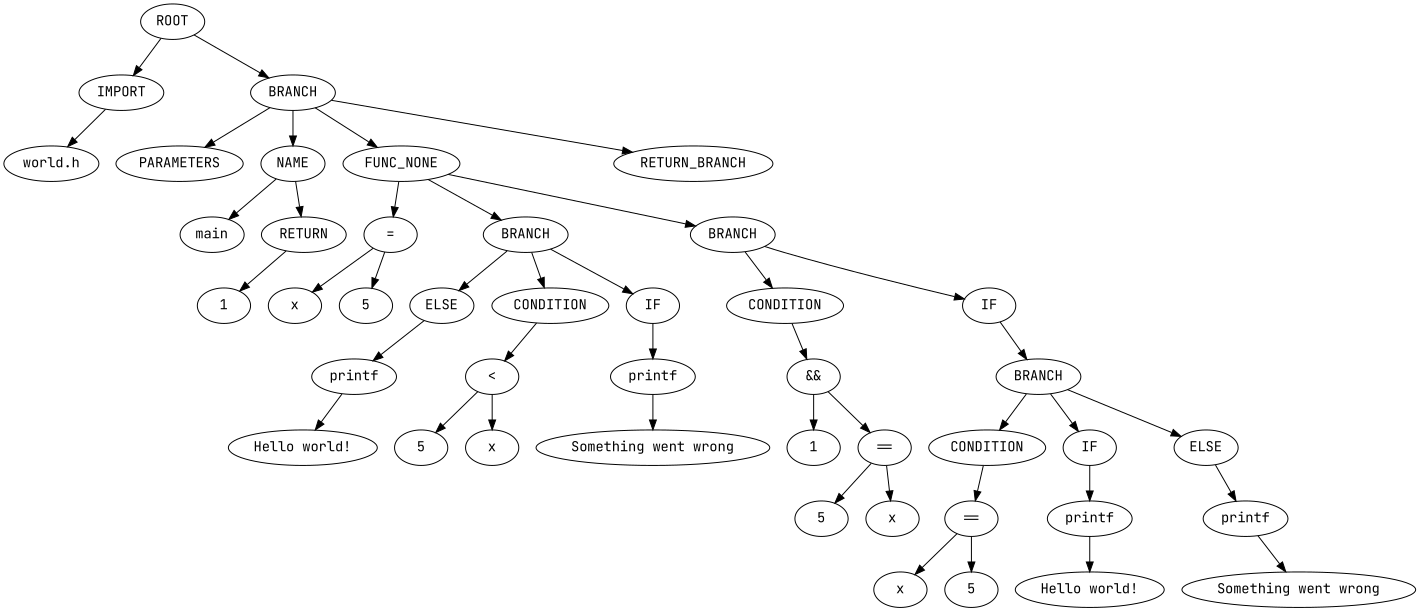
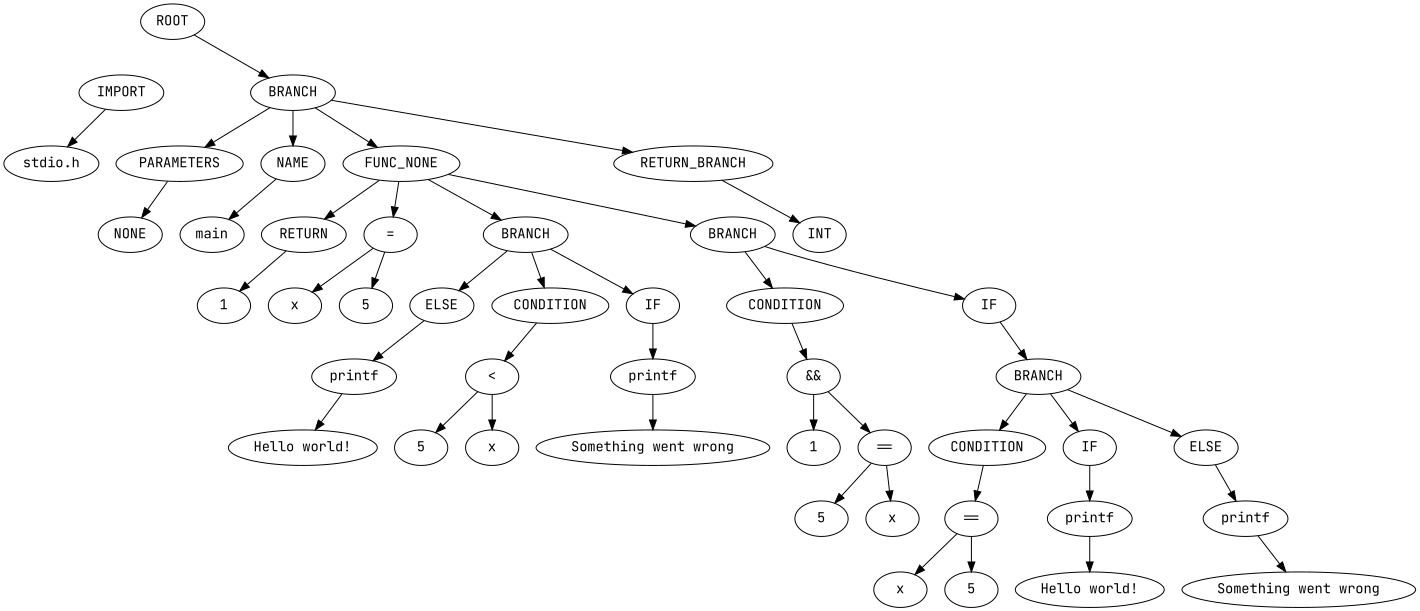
(150, 53) -> none
(51, 164) -> (51, 164)
(298, 194) -> (356, 197)
none -> (130, 235)
none -> (820, 235)
